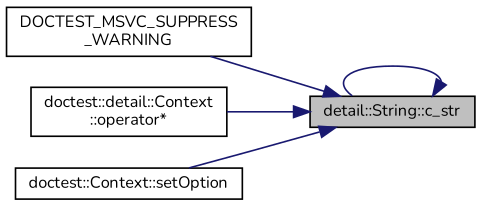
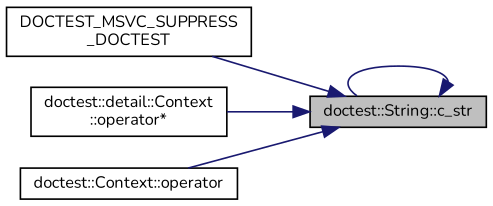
(129, 32) -> (129, 32)
(392, 112) -> (398, 112)
(129, 184) -> (129, 184)
